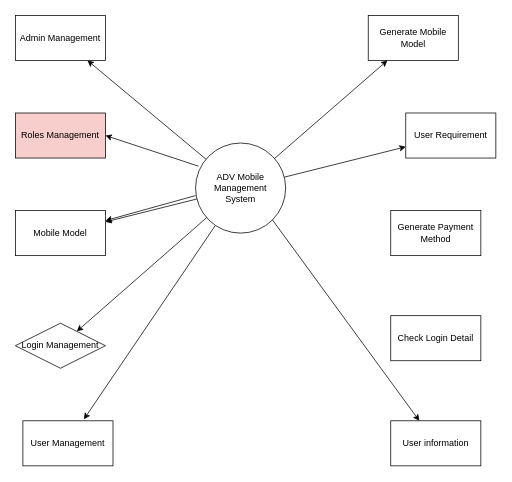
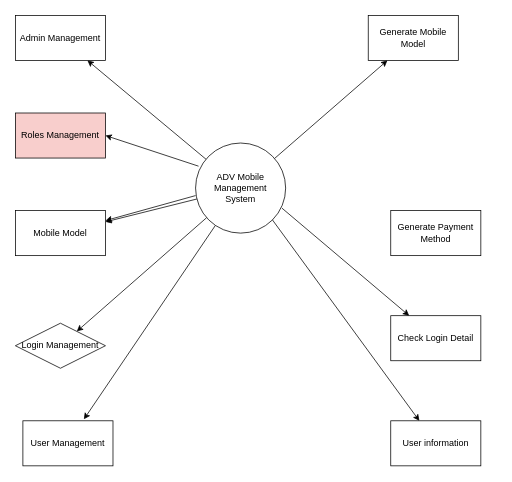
(450, 135) -> none
(342, 162) -> none
none -> (343, 260)
